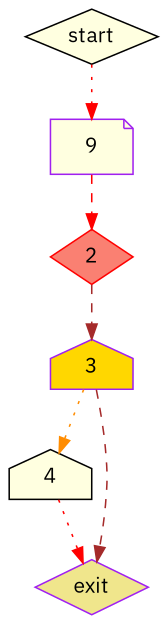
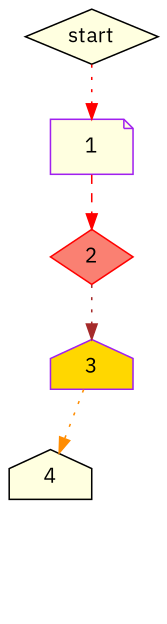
(92, 147) -> (92, 147)
(92, 304) -> (92, 304)
(92, 587) -> none
